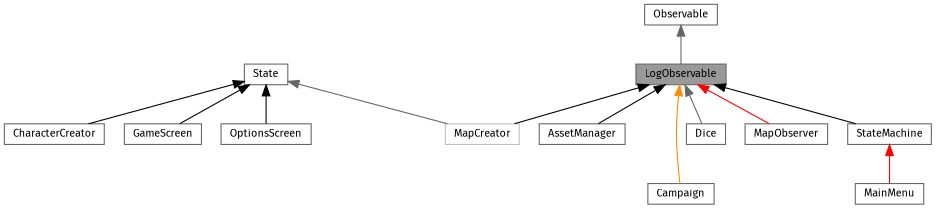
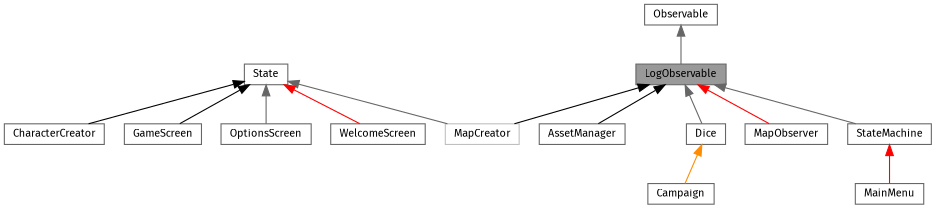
(790, 106) -> (790, 106)
(266, 110) -> (266, 110)
none -> (378, 134)
(677, 140) -> (691, 169)
